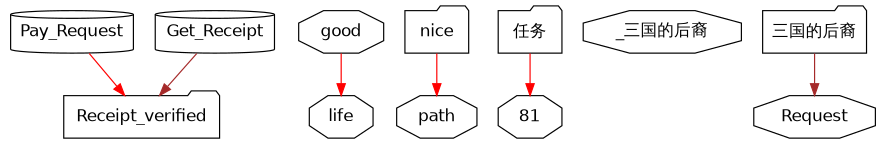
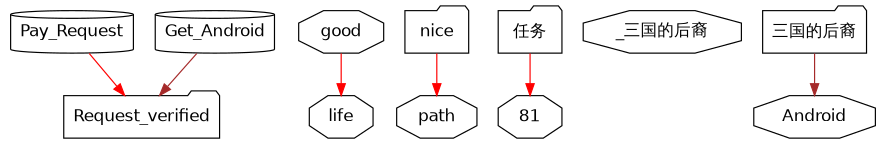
(215, 32) -> (215, 32)
(142, 117) -> (142, 117)
(815, 117) -> (815, 117)
